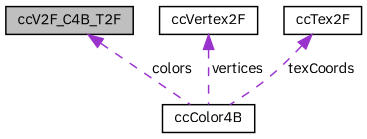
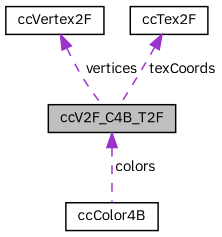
(209, 77) -> (83, 77)
(268, 78) -> (138, 76)
